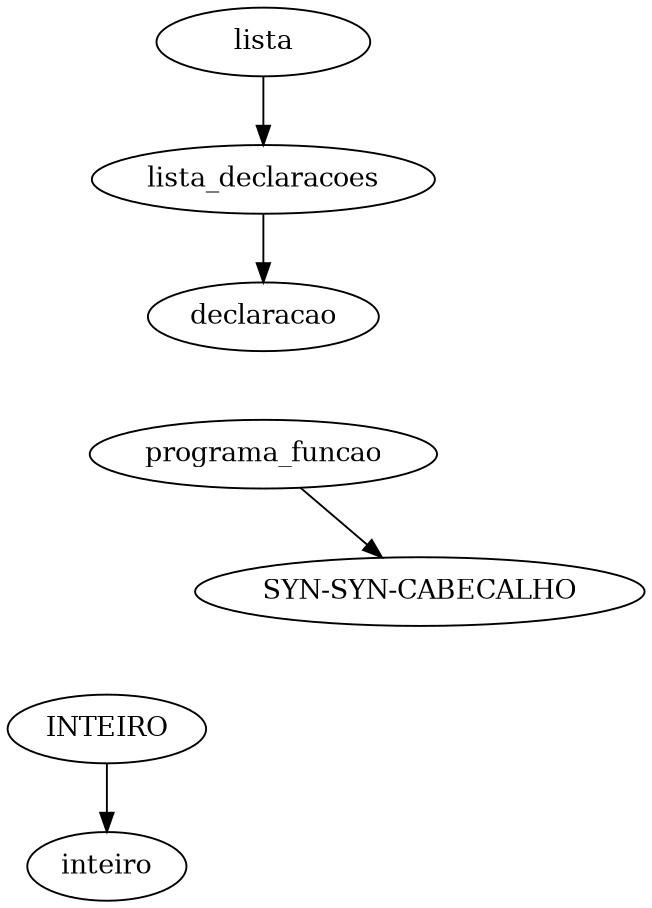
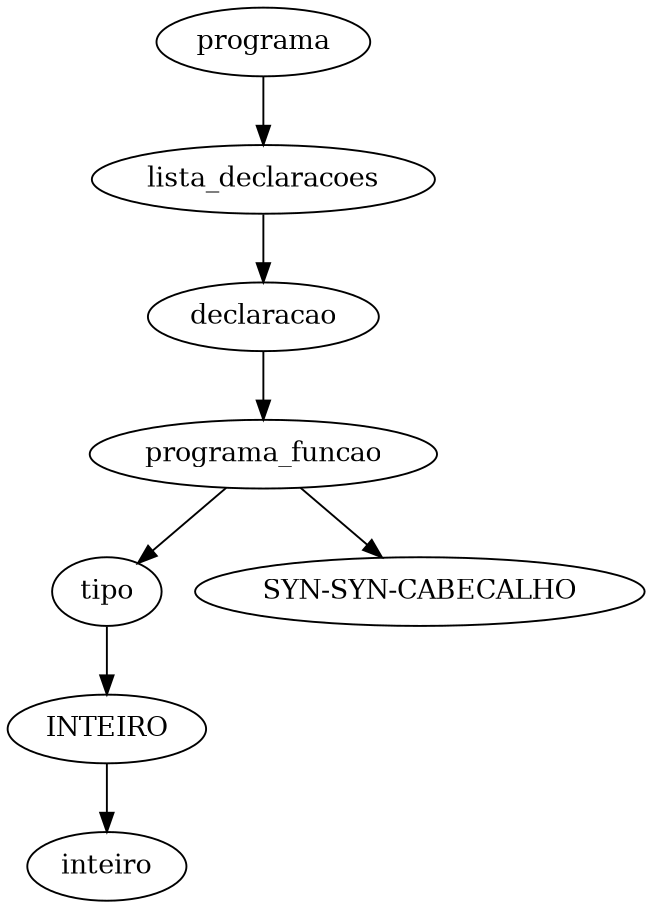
(263, 42) -> (263, 42)
none -> (263, 376)
none -> (107, 592)
